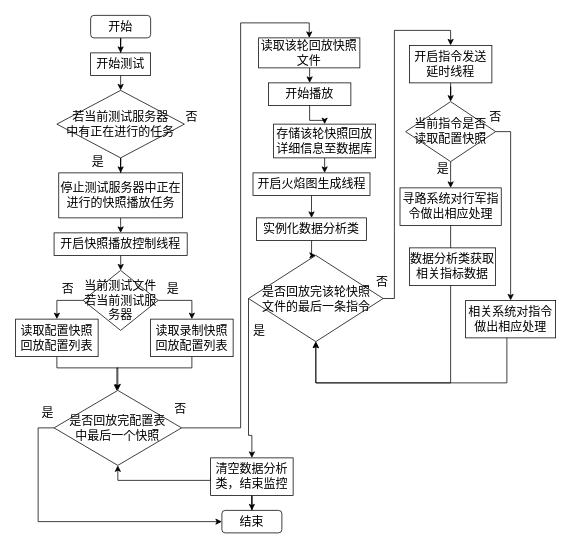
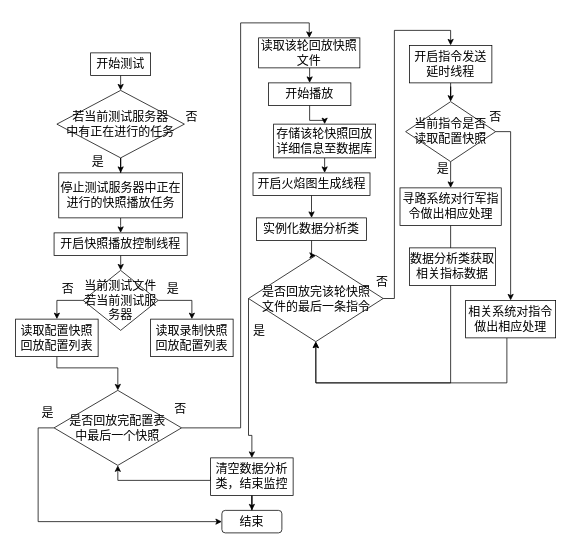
(120, 27) -> none
(120, 48) -> none
(161, 368) -> none
